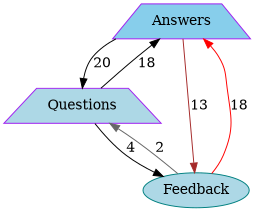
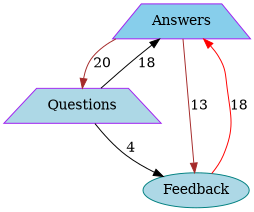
(95, 55) -> (95, 55)
(149, 150) -> none
